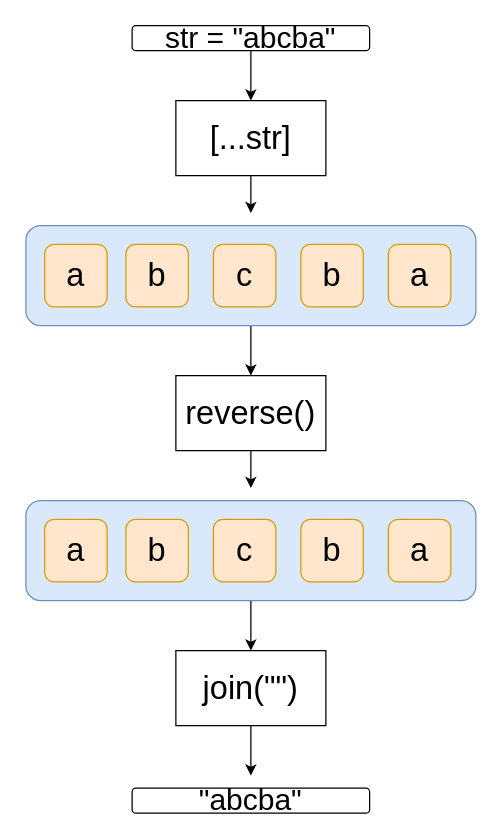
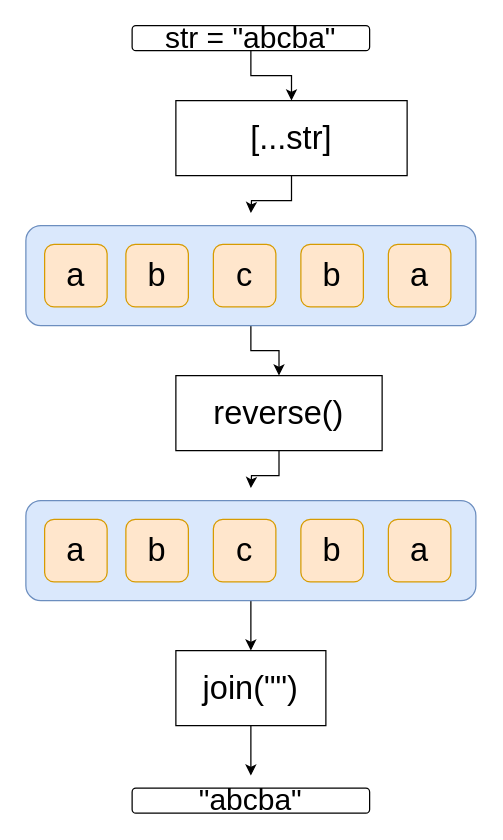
(251, 138) -> (291, 138)
(251, 413) -> (279, 413)
